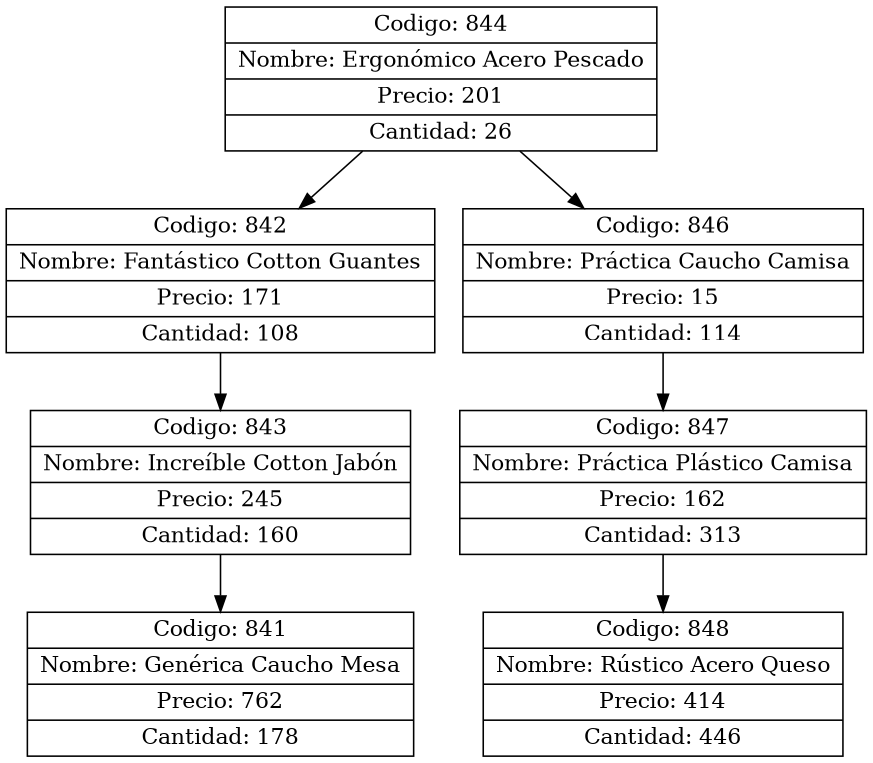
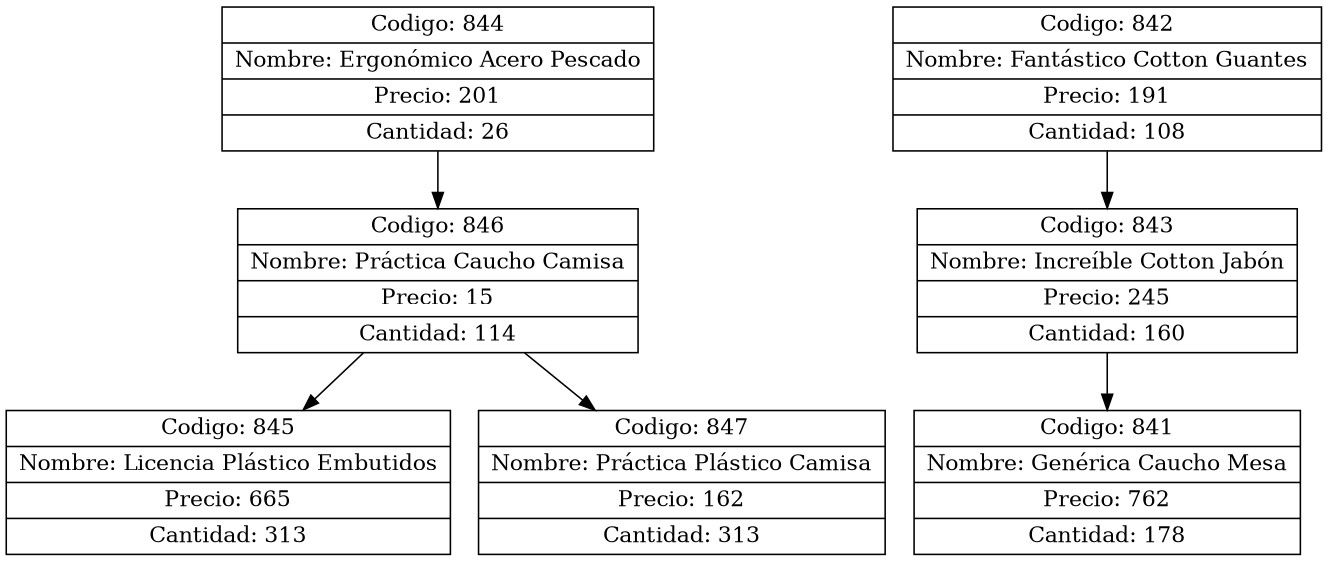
(337, 174) -> none
(221, 298) -> (1107, 96)
none -> (228, 482)
(663, 684) -> none
